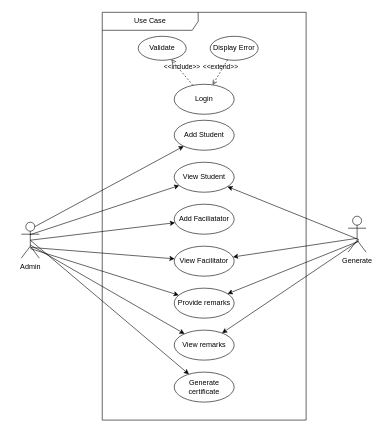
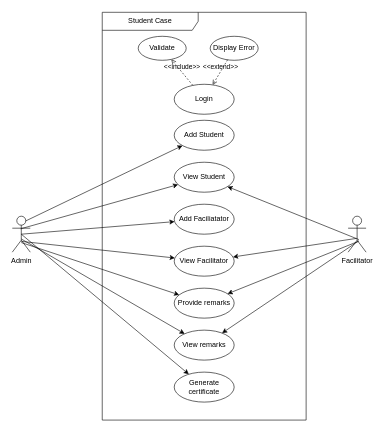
(150, 21) -> (150, 21)
(30, 240) -> (21, 234)
(358, 261) -> (358, 261)
